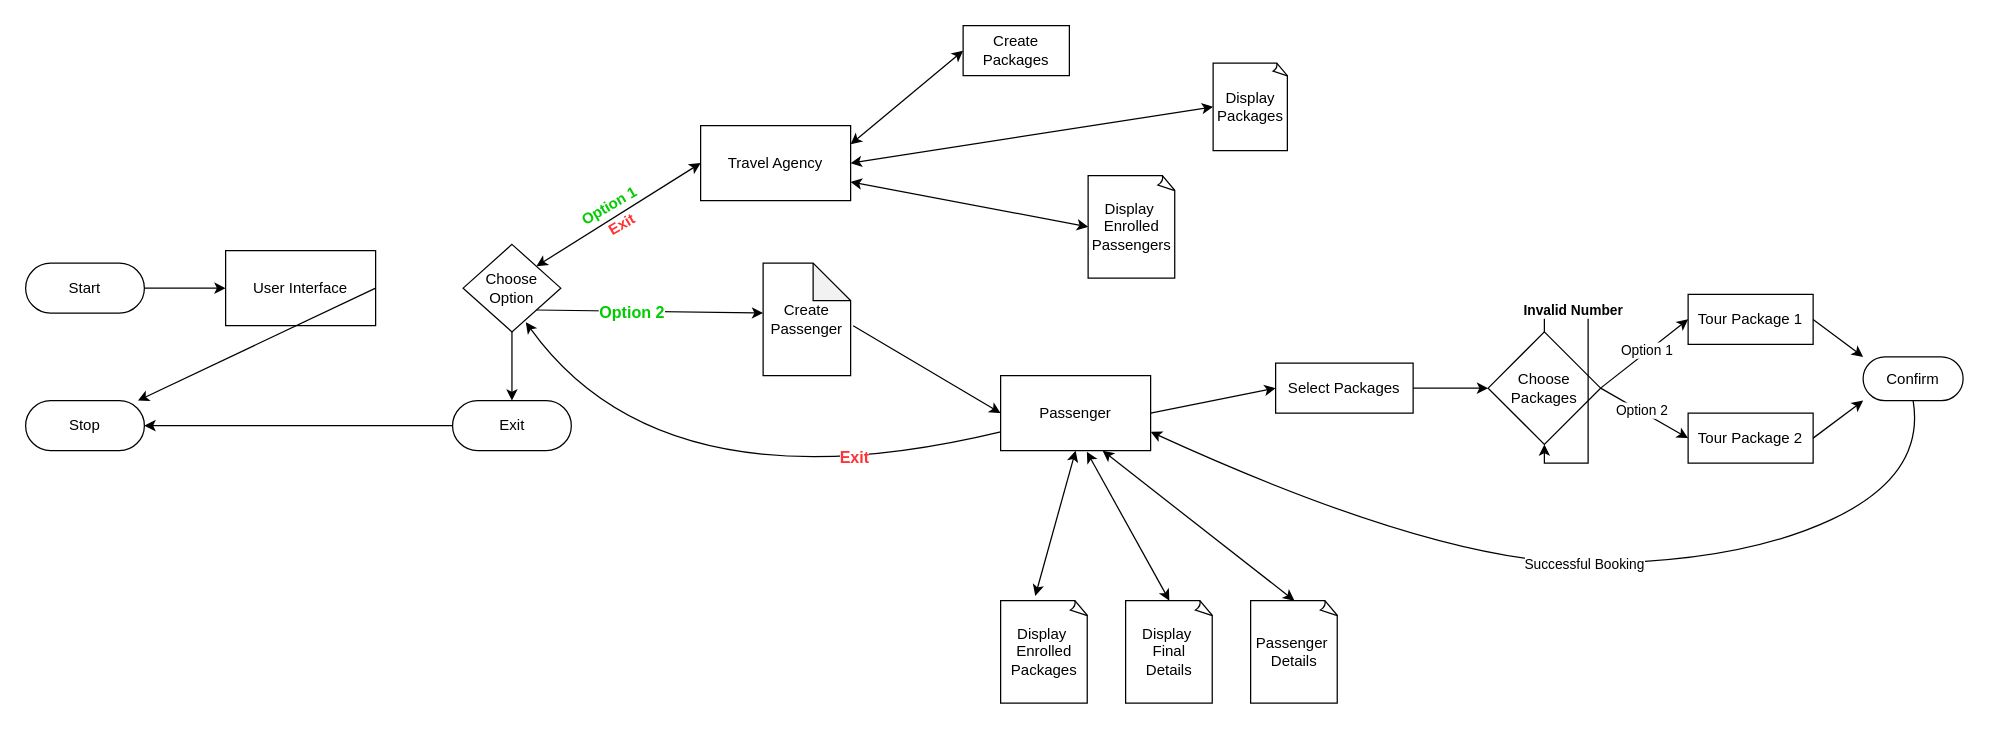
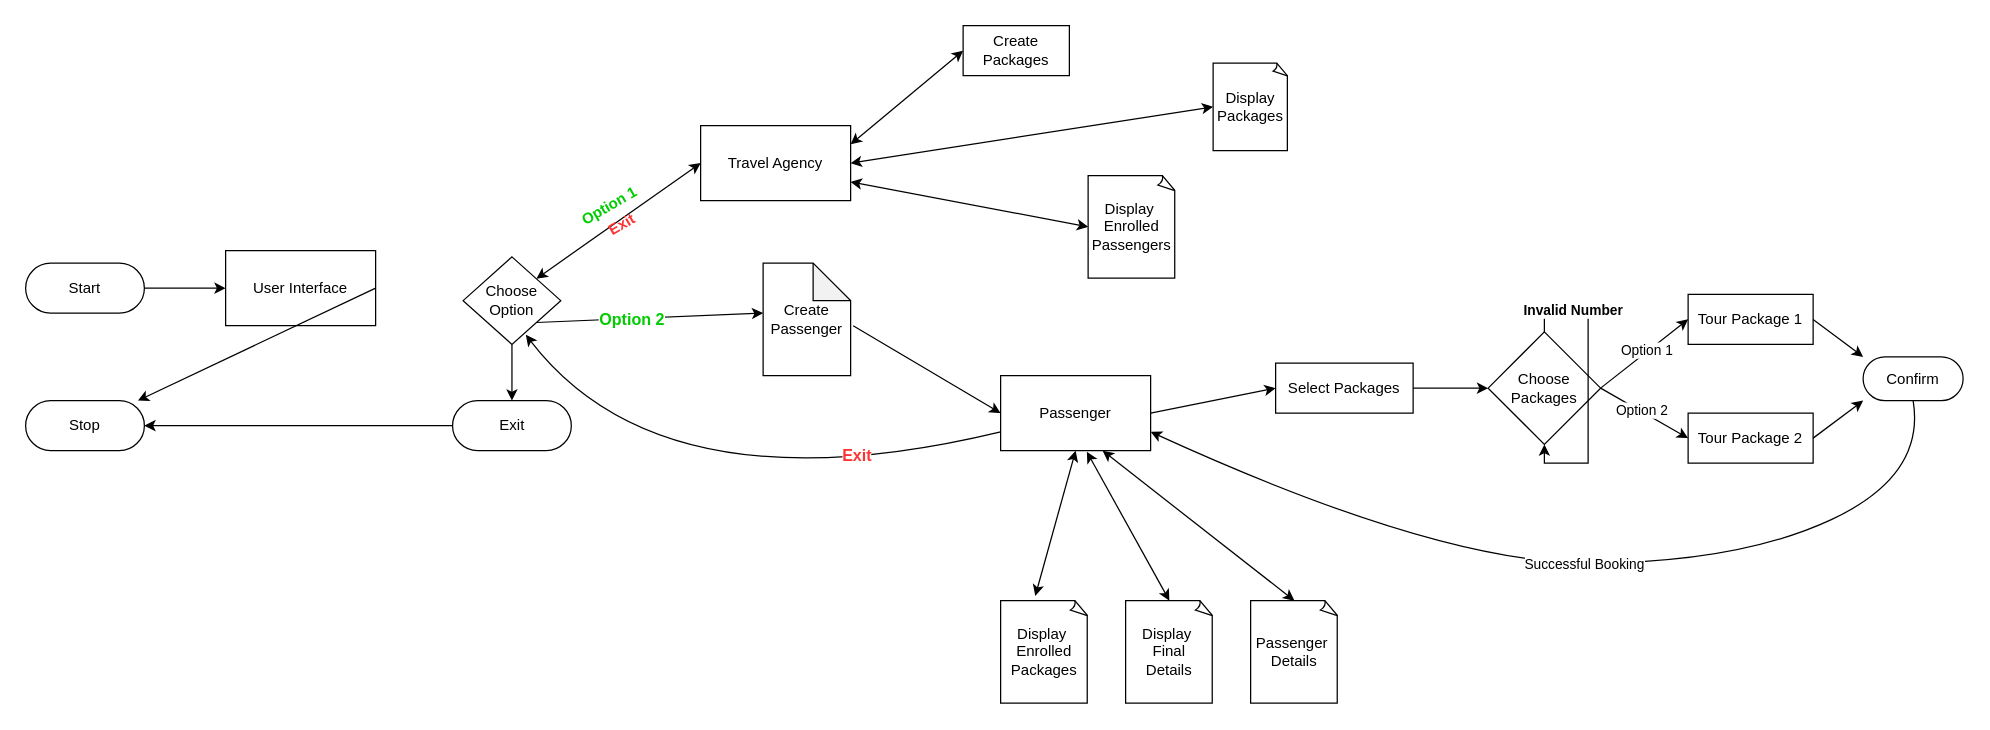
(512, 288) -> (512, 301)
